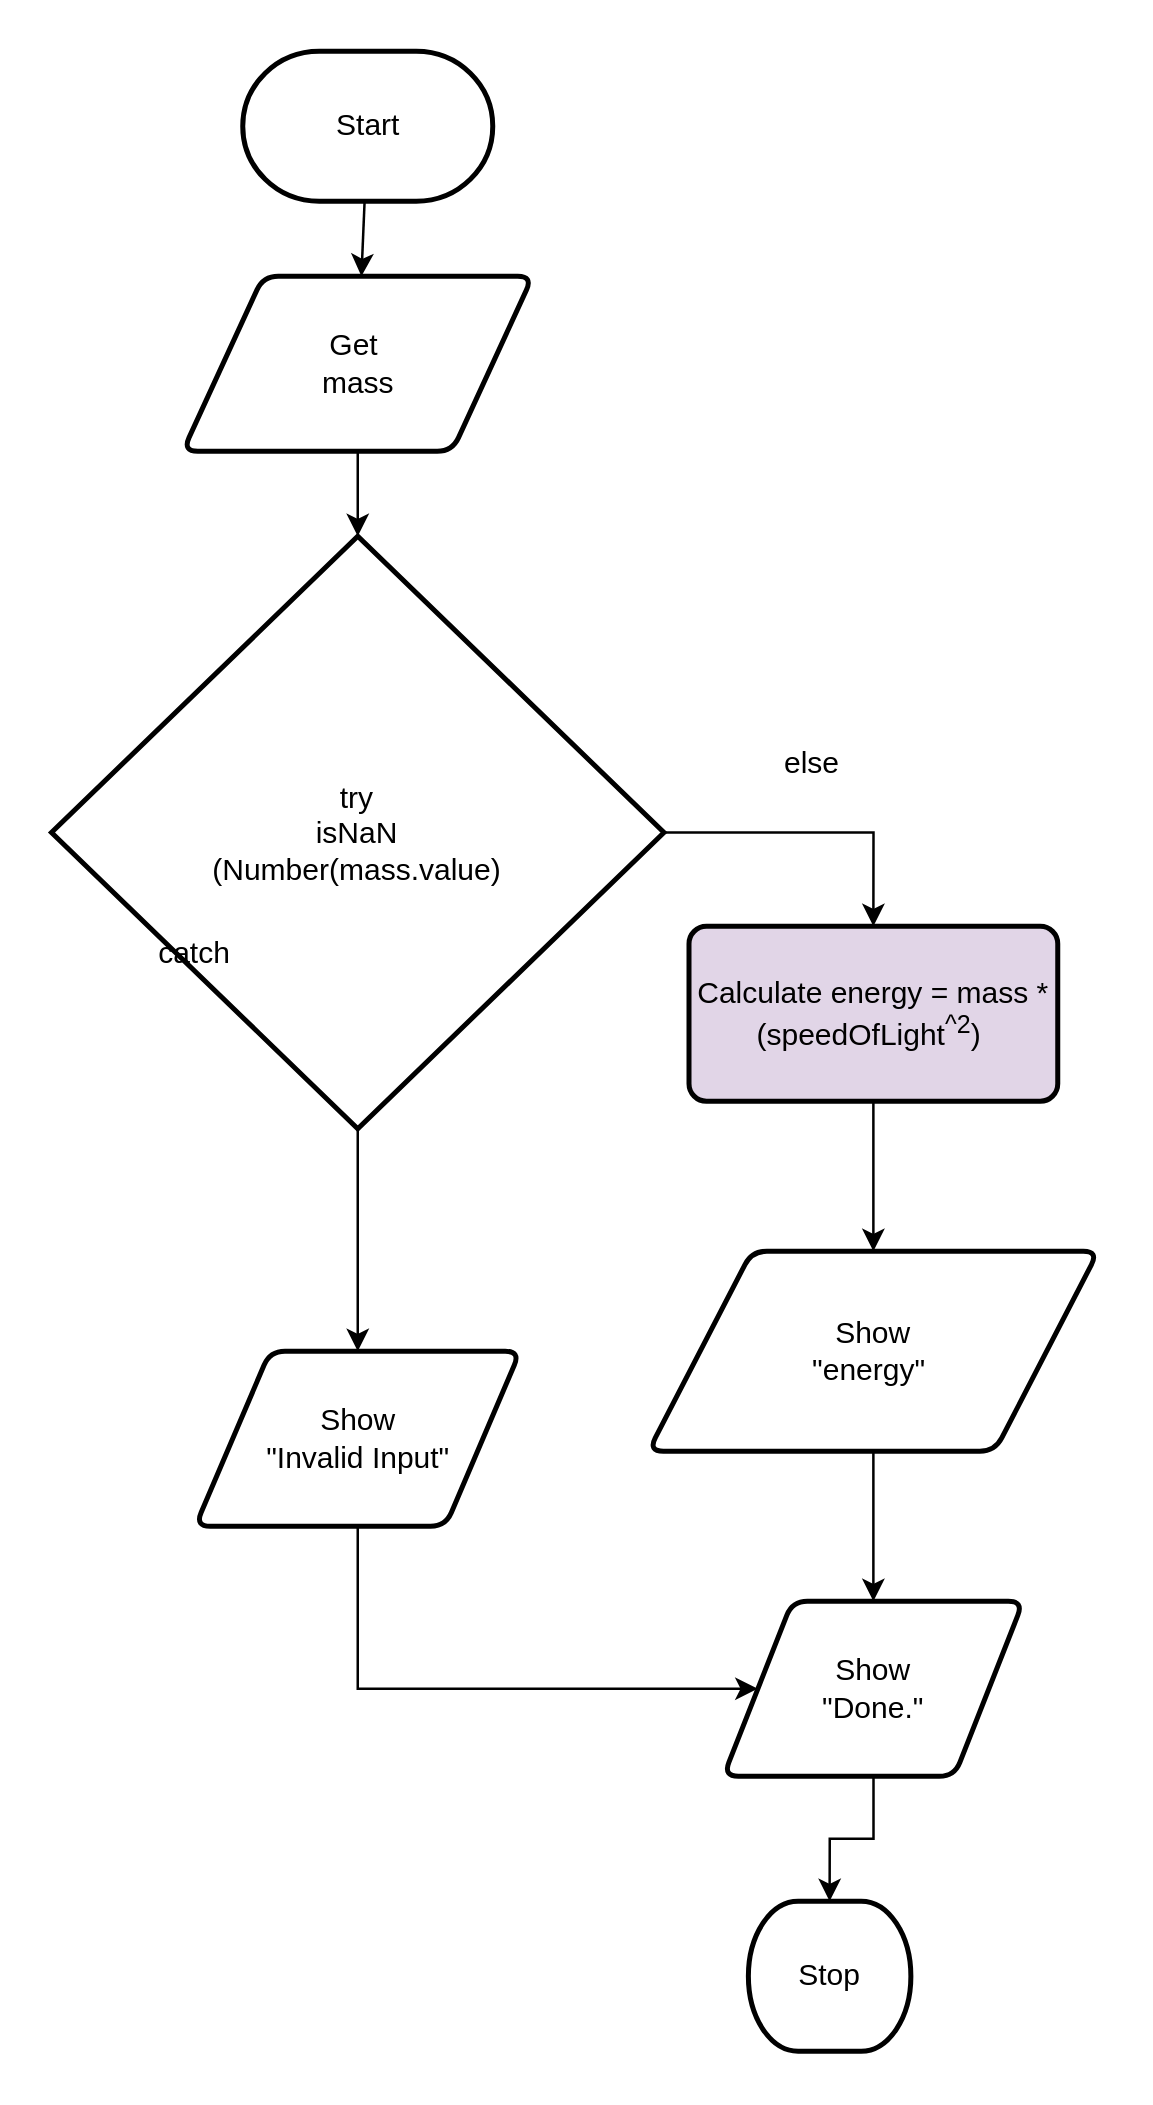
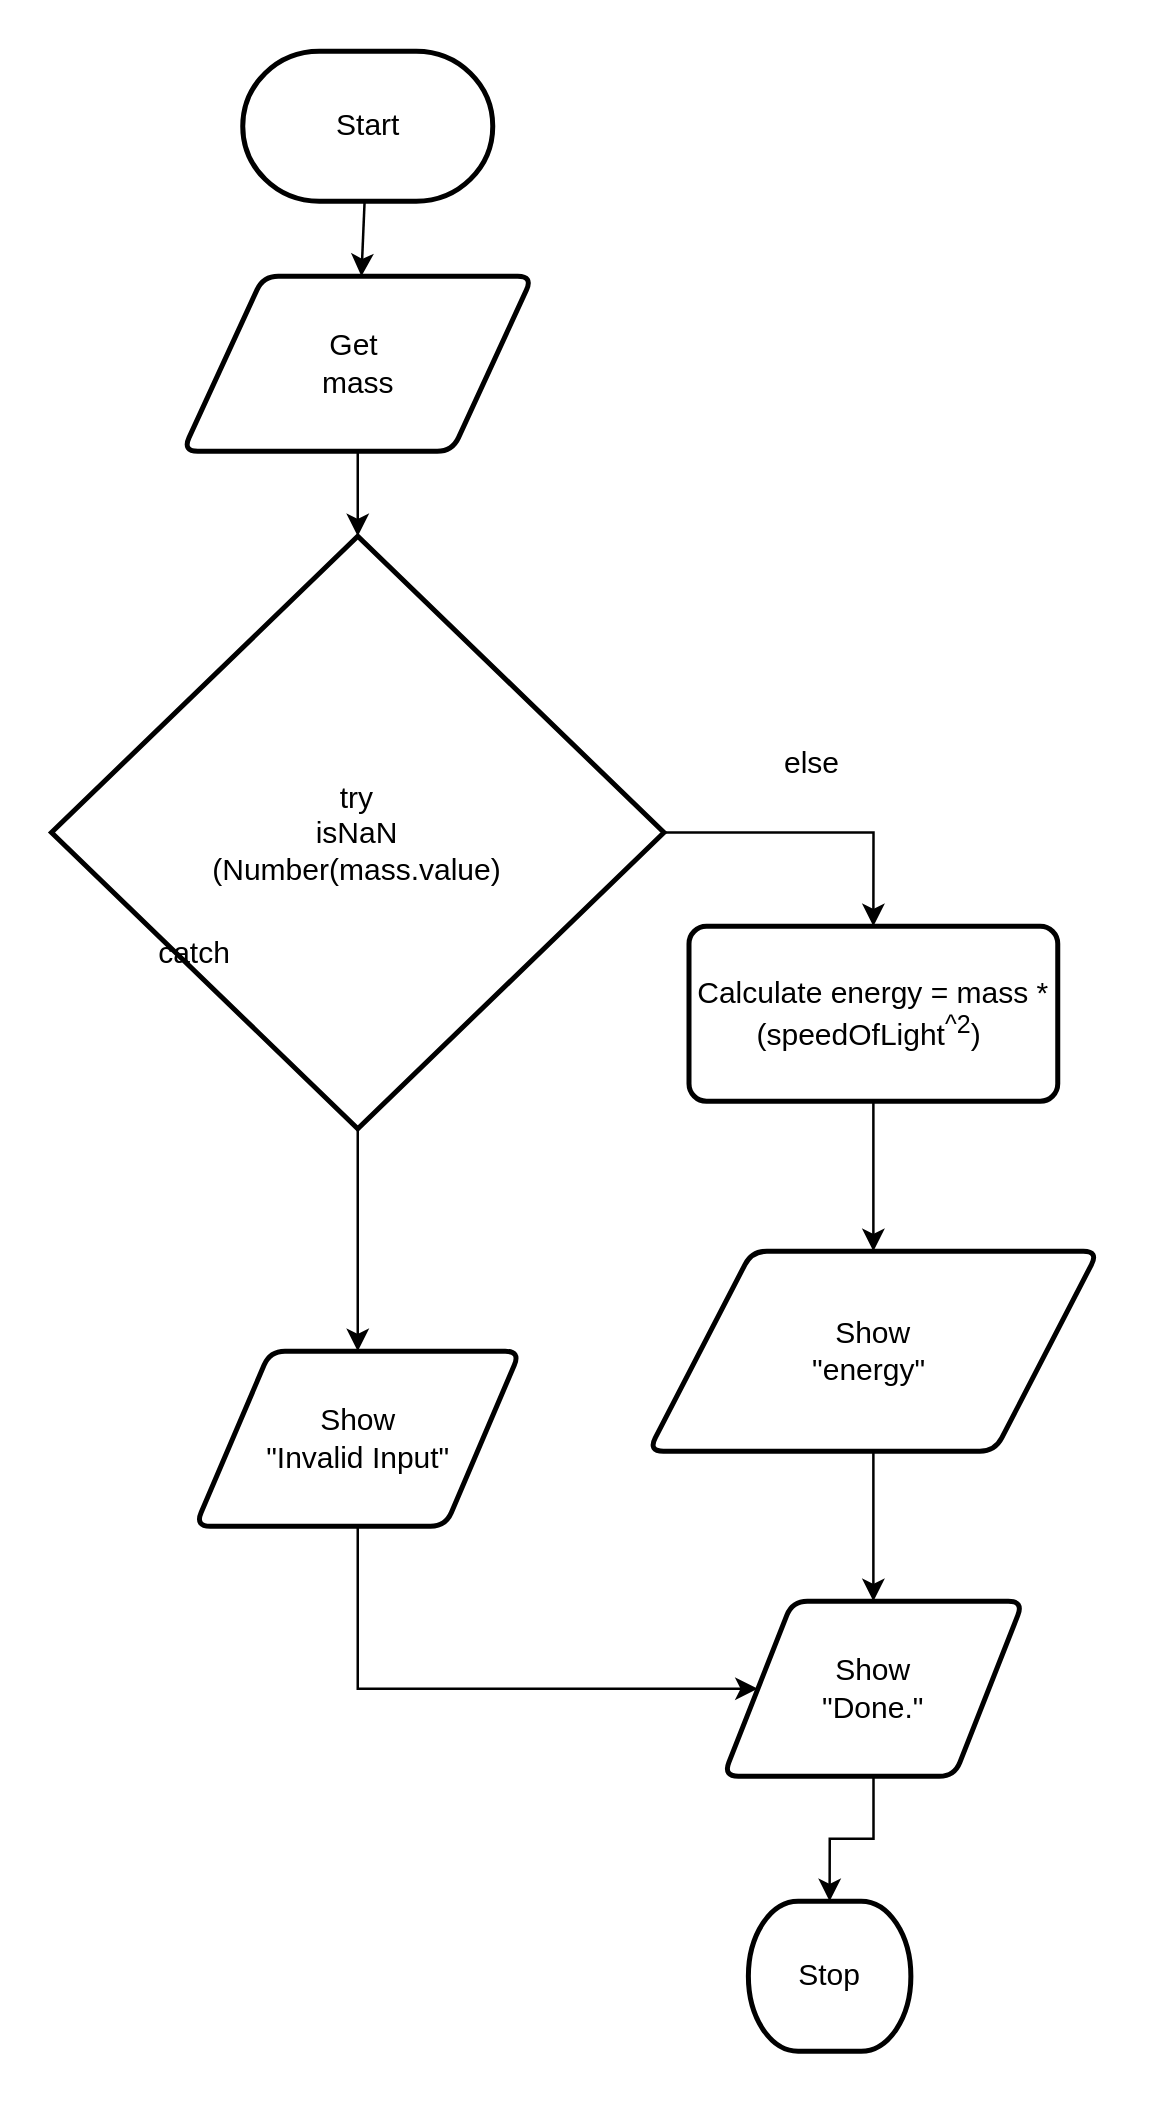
(873, 1014) -> (873, 1014)
